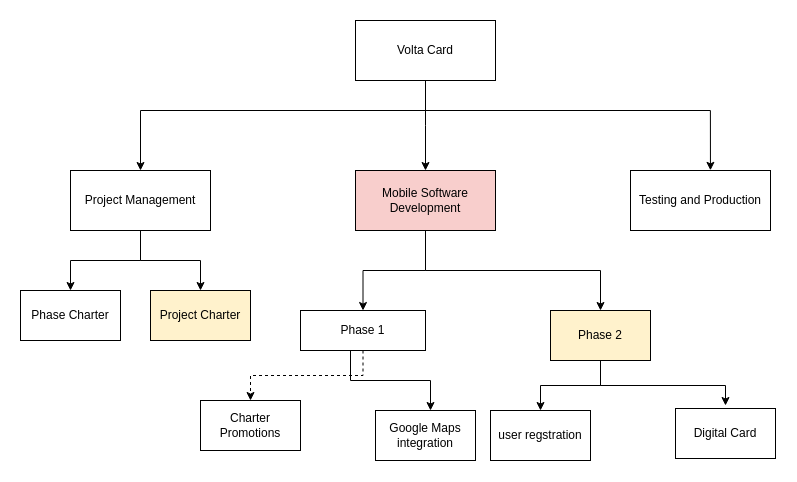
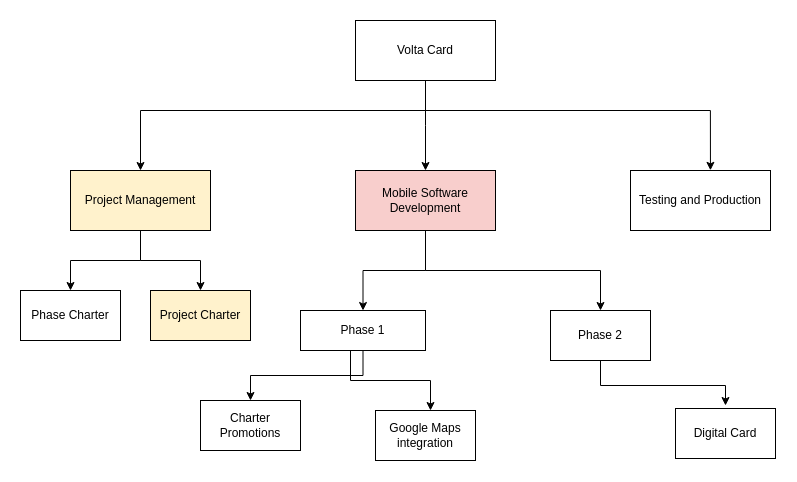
(141, 201) -> (141, 201)
(601, 336) -> (601, 336)
(310, 376) -> (310, 376)
(561, 386) -> none
(541, 436) -> none
